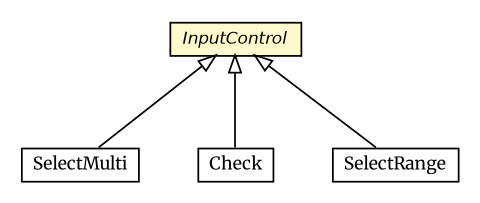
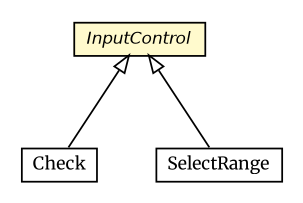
(79, 164) -> none
